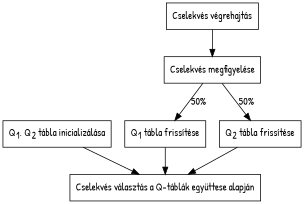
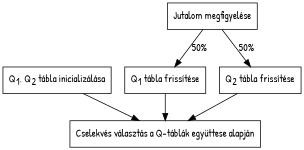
(212, 16) -> none
(212, 70) -> (212, 16)
